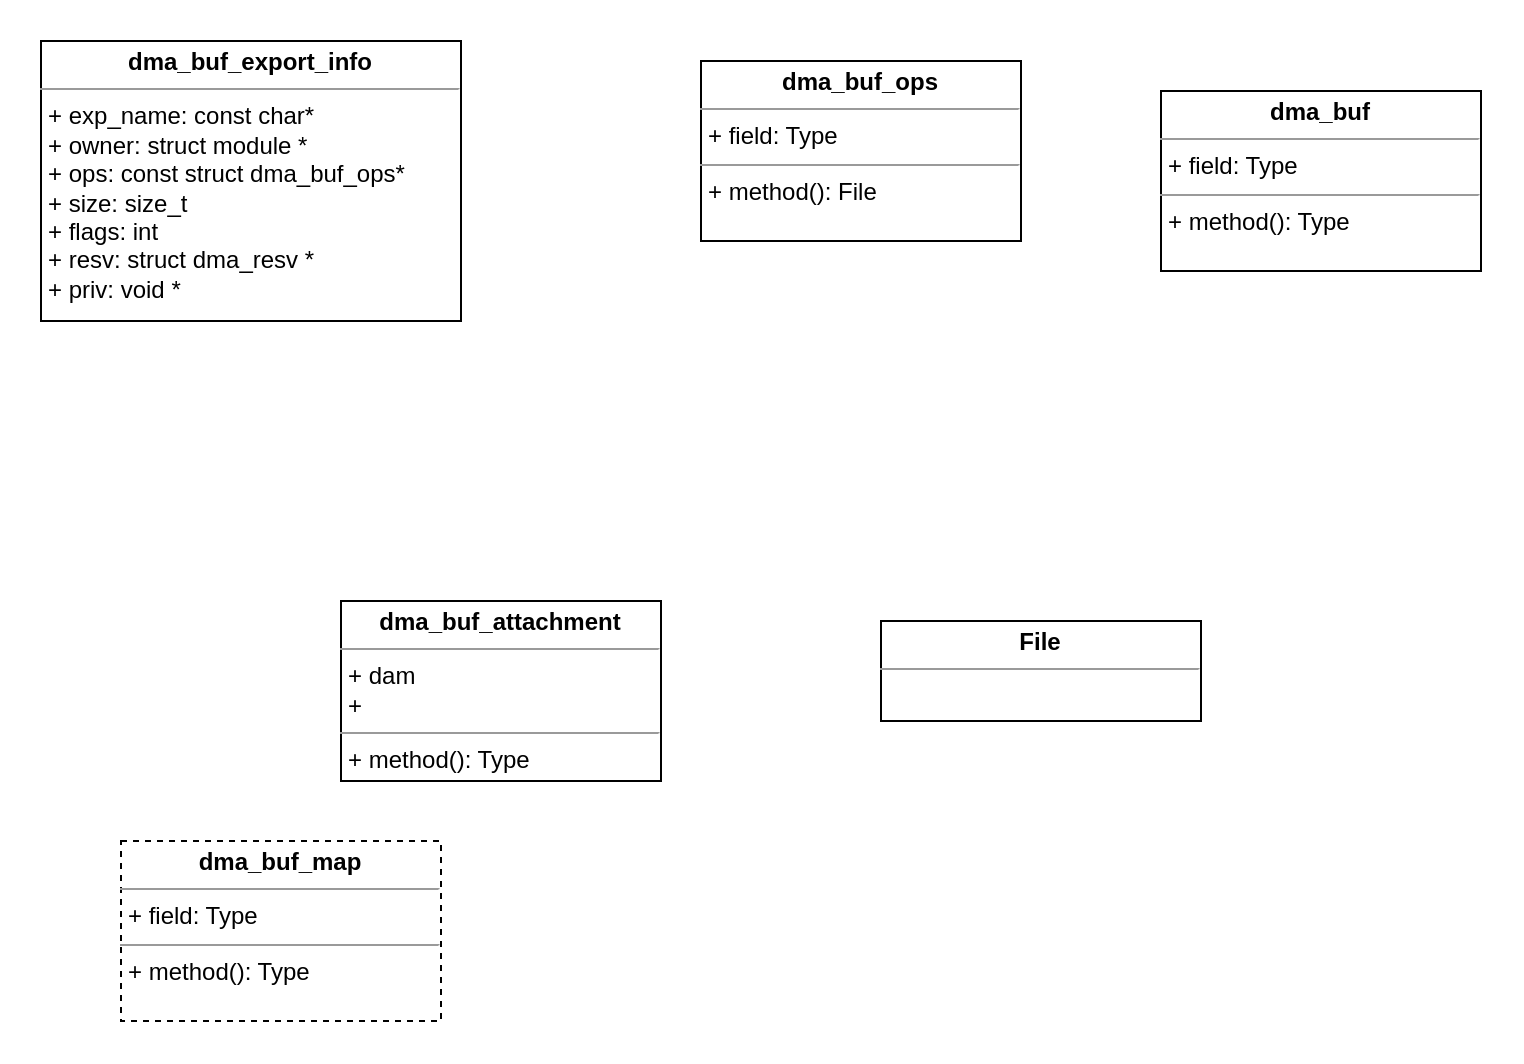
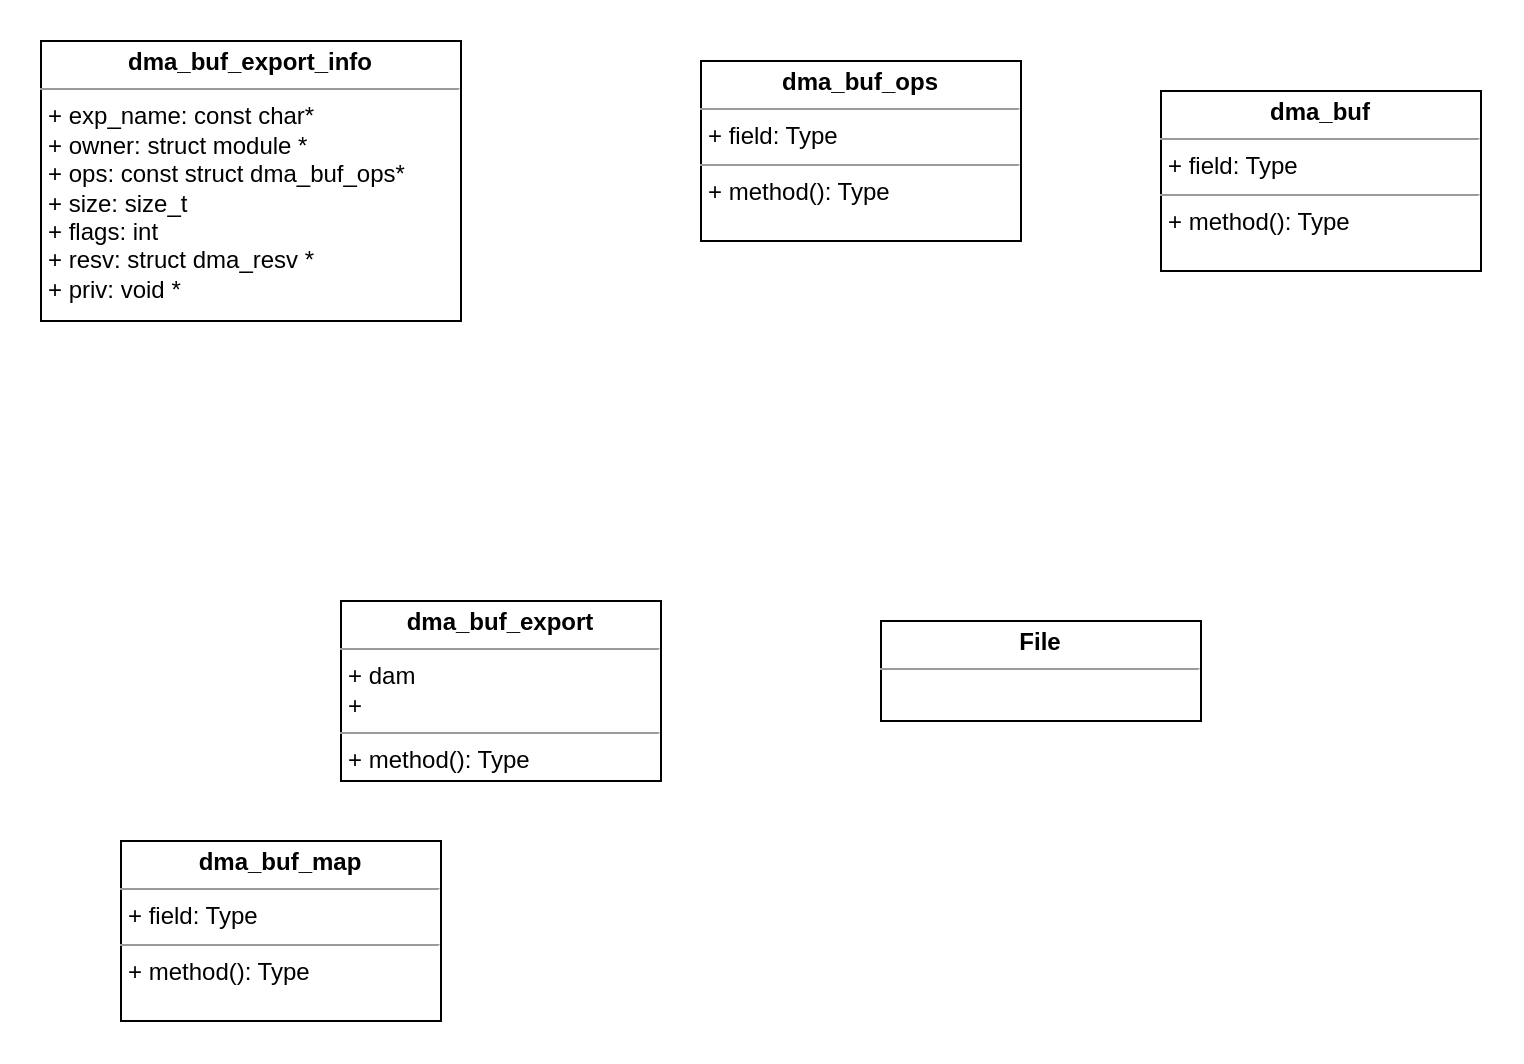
(793, 104) -> (799, 104)
(462, 659) -> (439, 659)
(281, 931) -> (281, 931)
